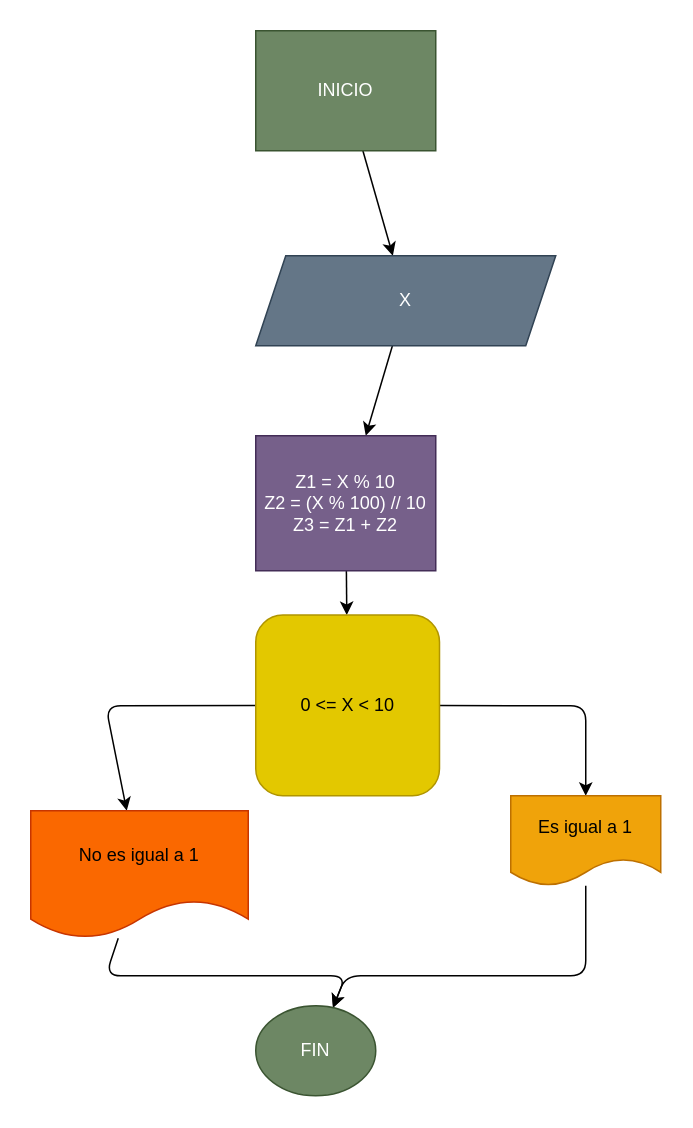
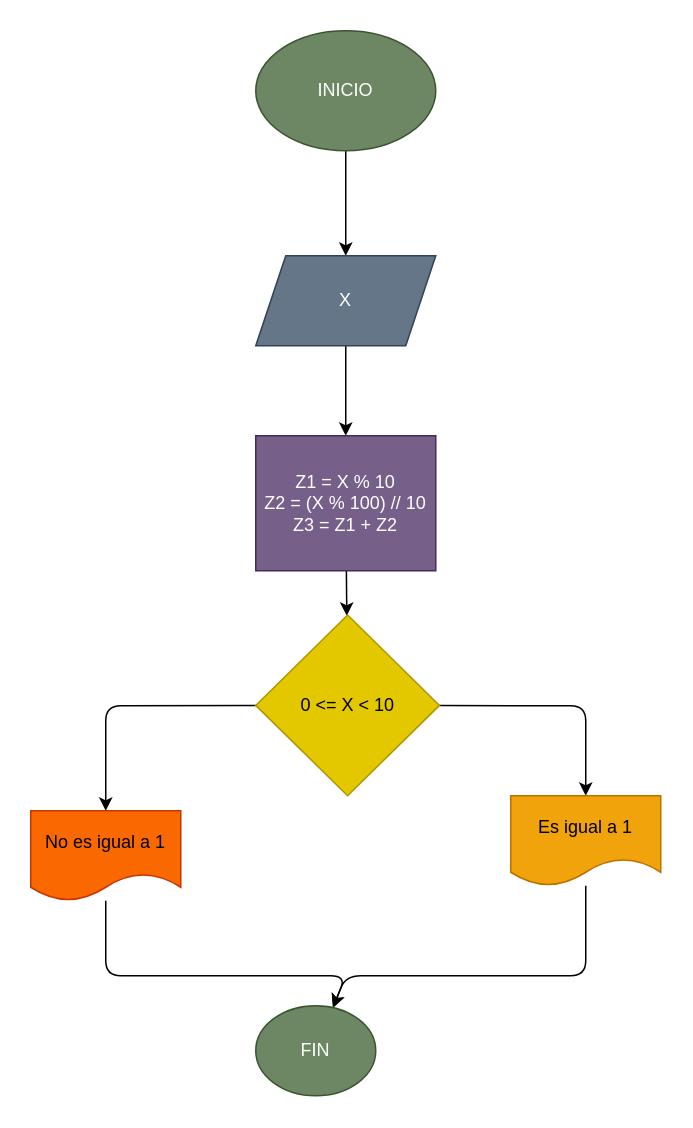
(346, 91) -> (346, 91)
(406, 301) -> (346, 301)
(348, 705) -> (348, 705)
(140, 875) -> (106, 856)
